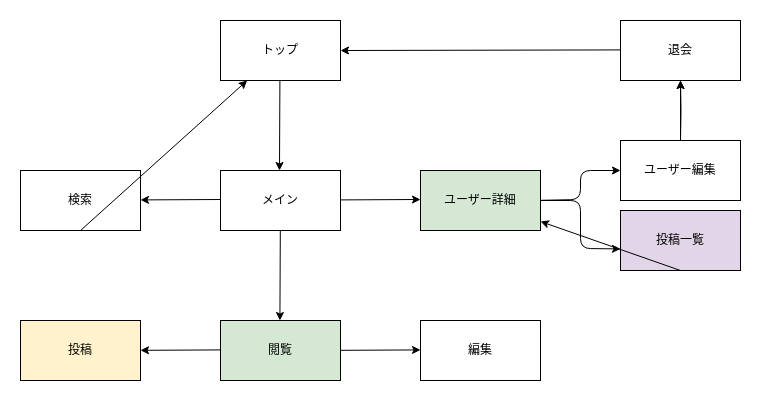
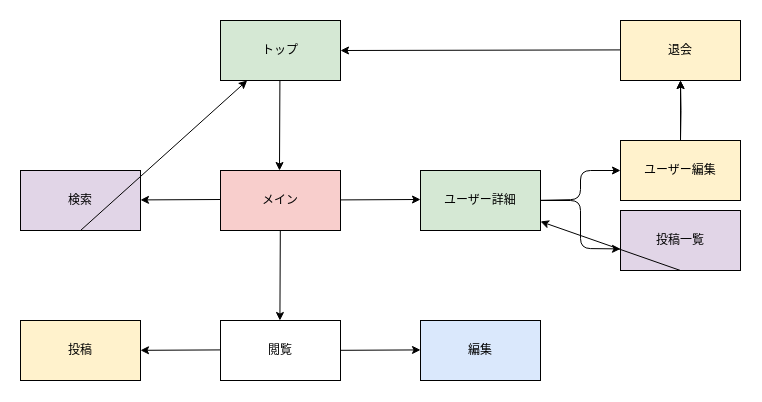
(281, 51) -> (281, 51)
(681, 51) -> (681, 51)
(681, 171) -> (681, 171)
(81, 201) -> (81, 201)
(281, 201) -> (281, 201)
(281, 351) -> (281, 351)
(481, 351) -> (481, 351)
